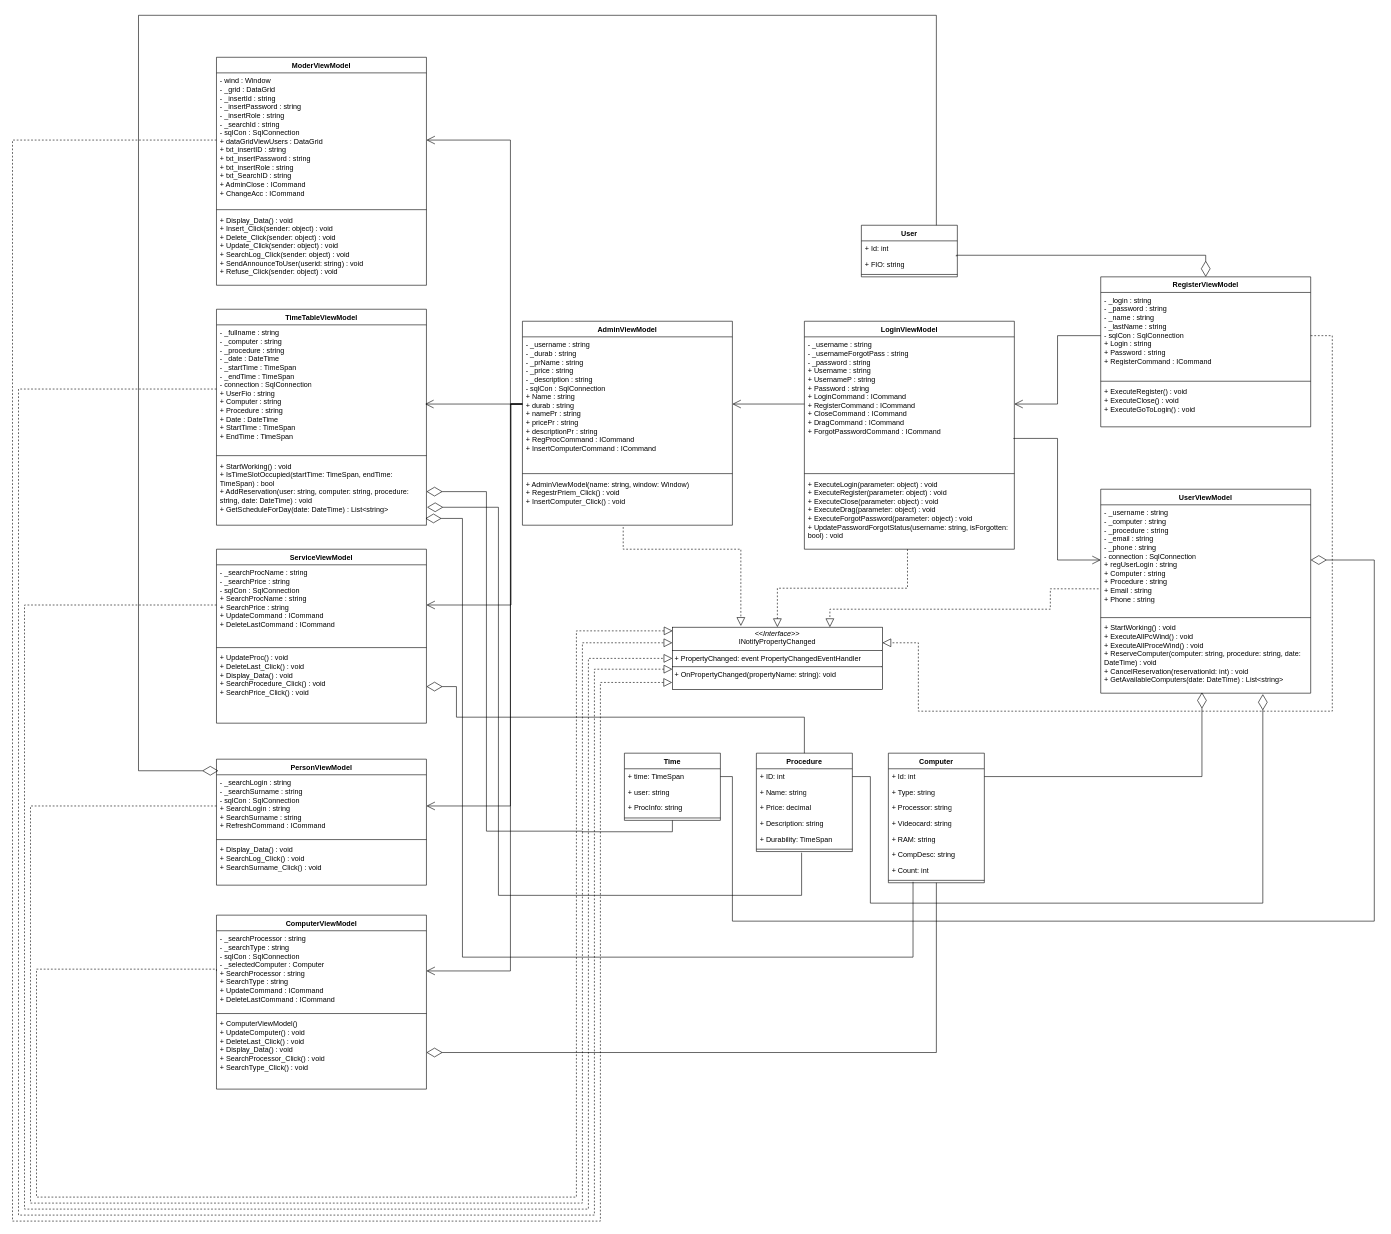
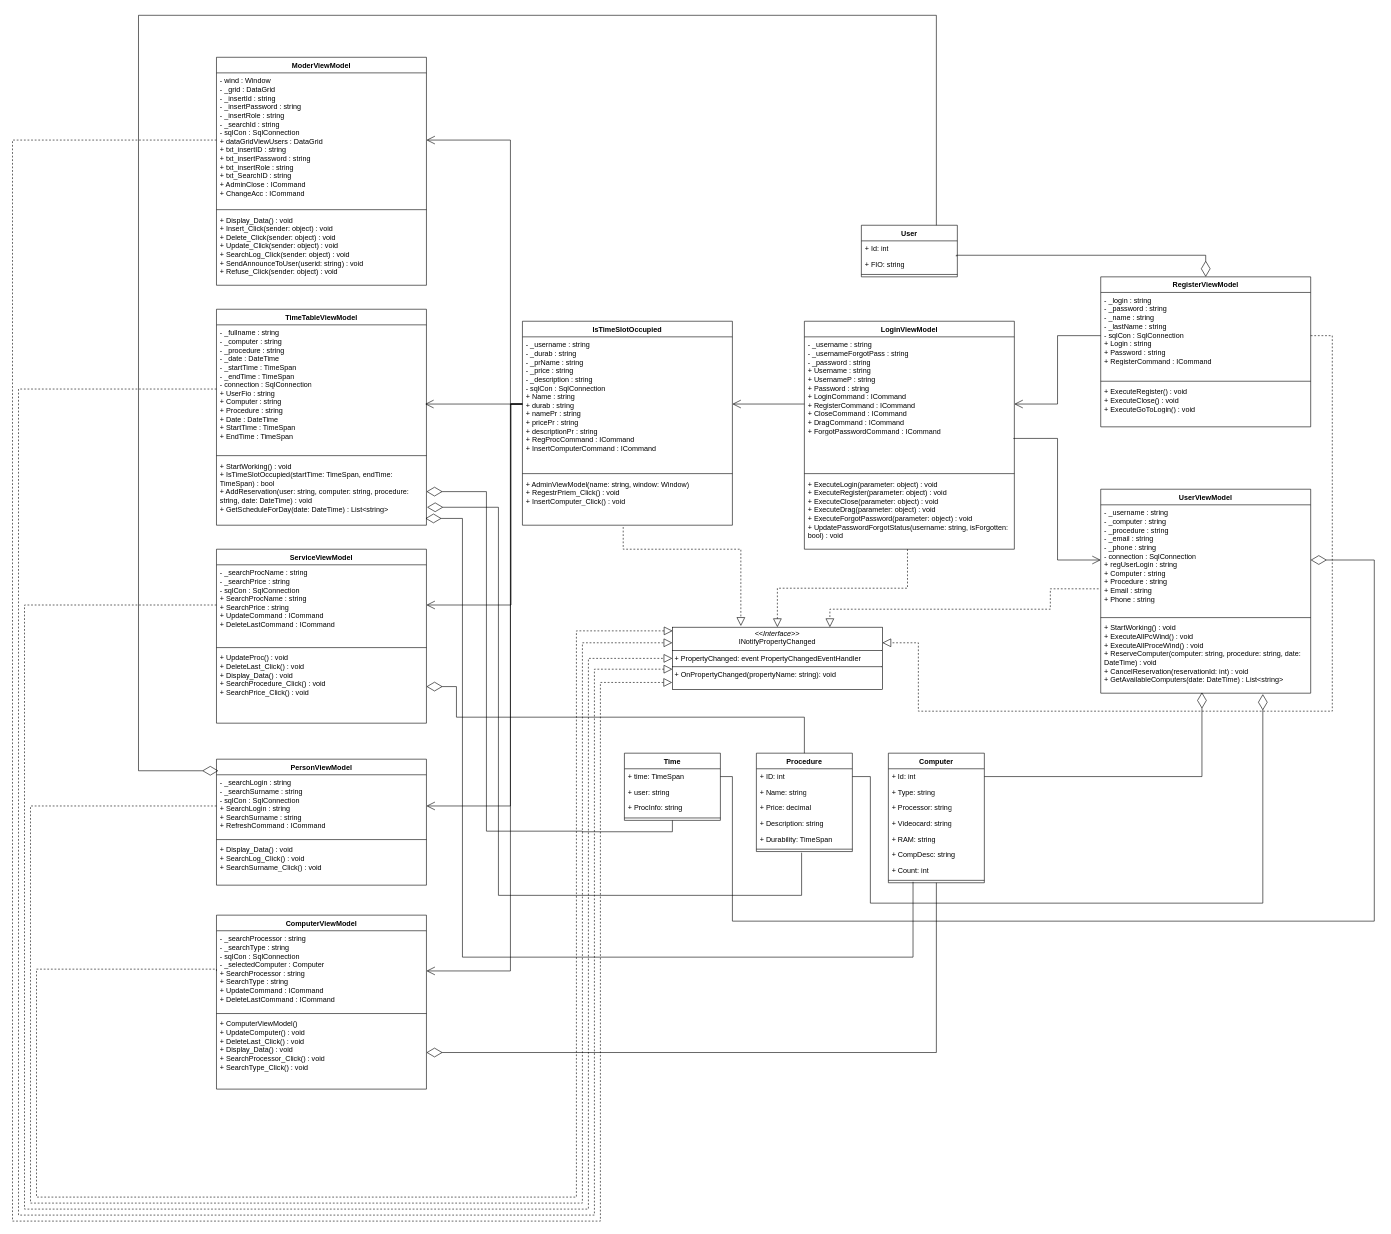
(627, 330) -> (627, 330)
